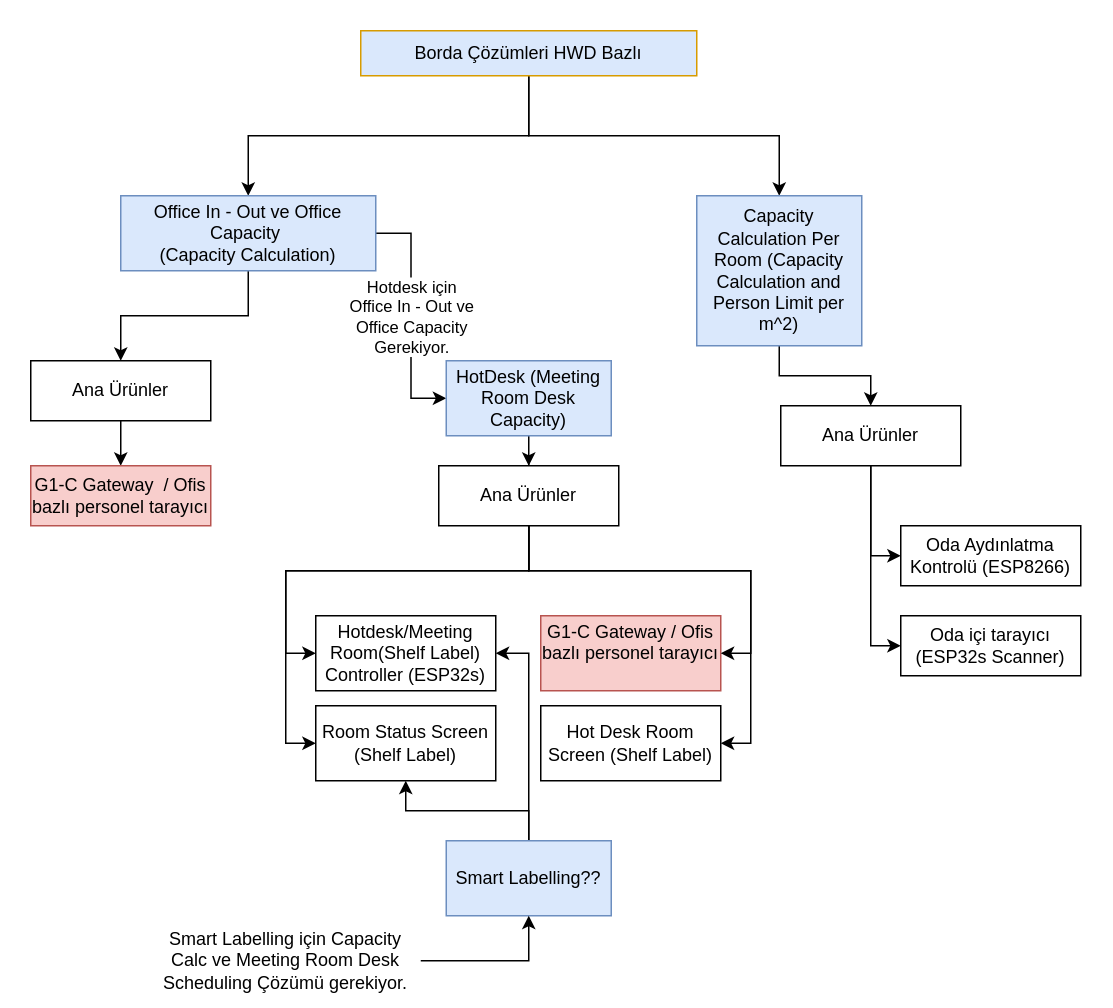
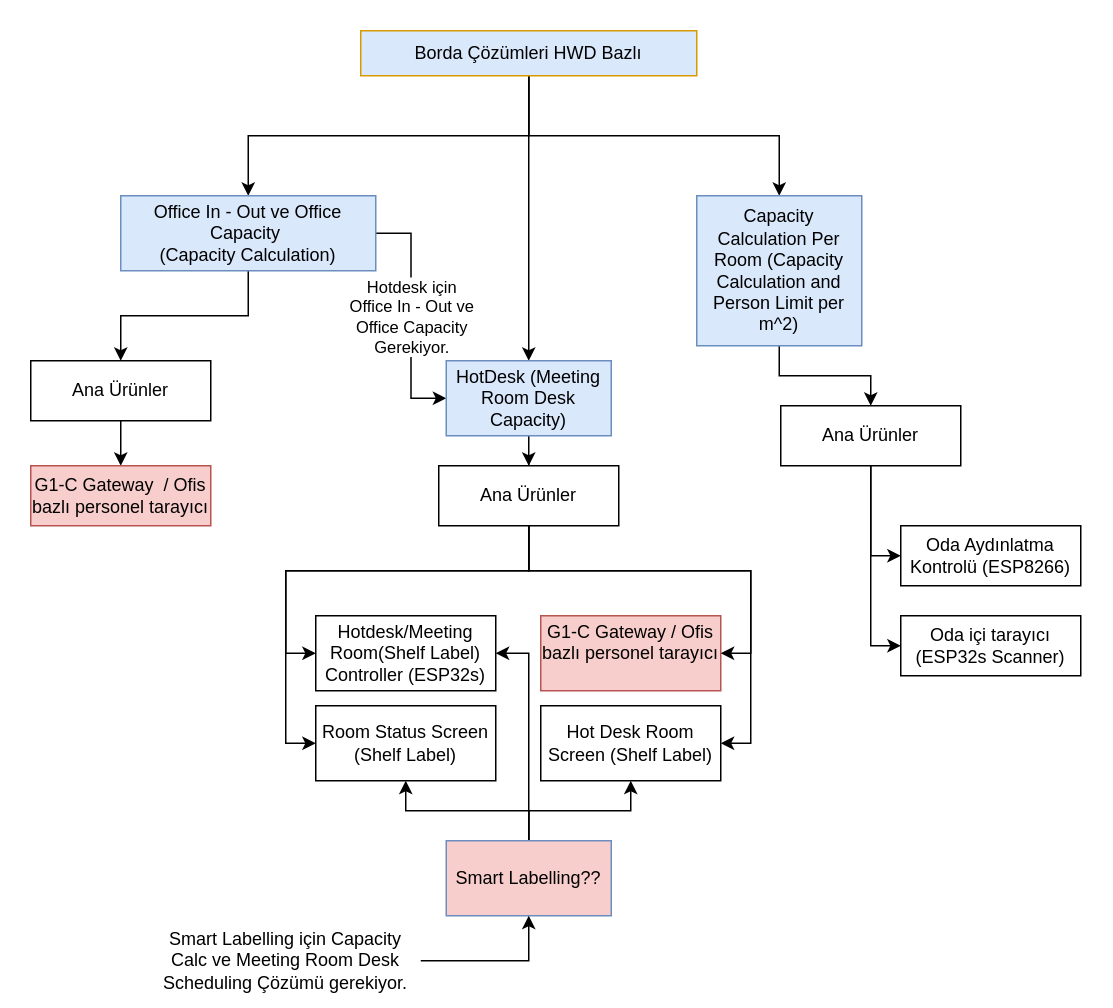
none -> (529, 244)
none -> (590, 811)
(529, 878) -> (529, 878)
